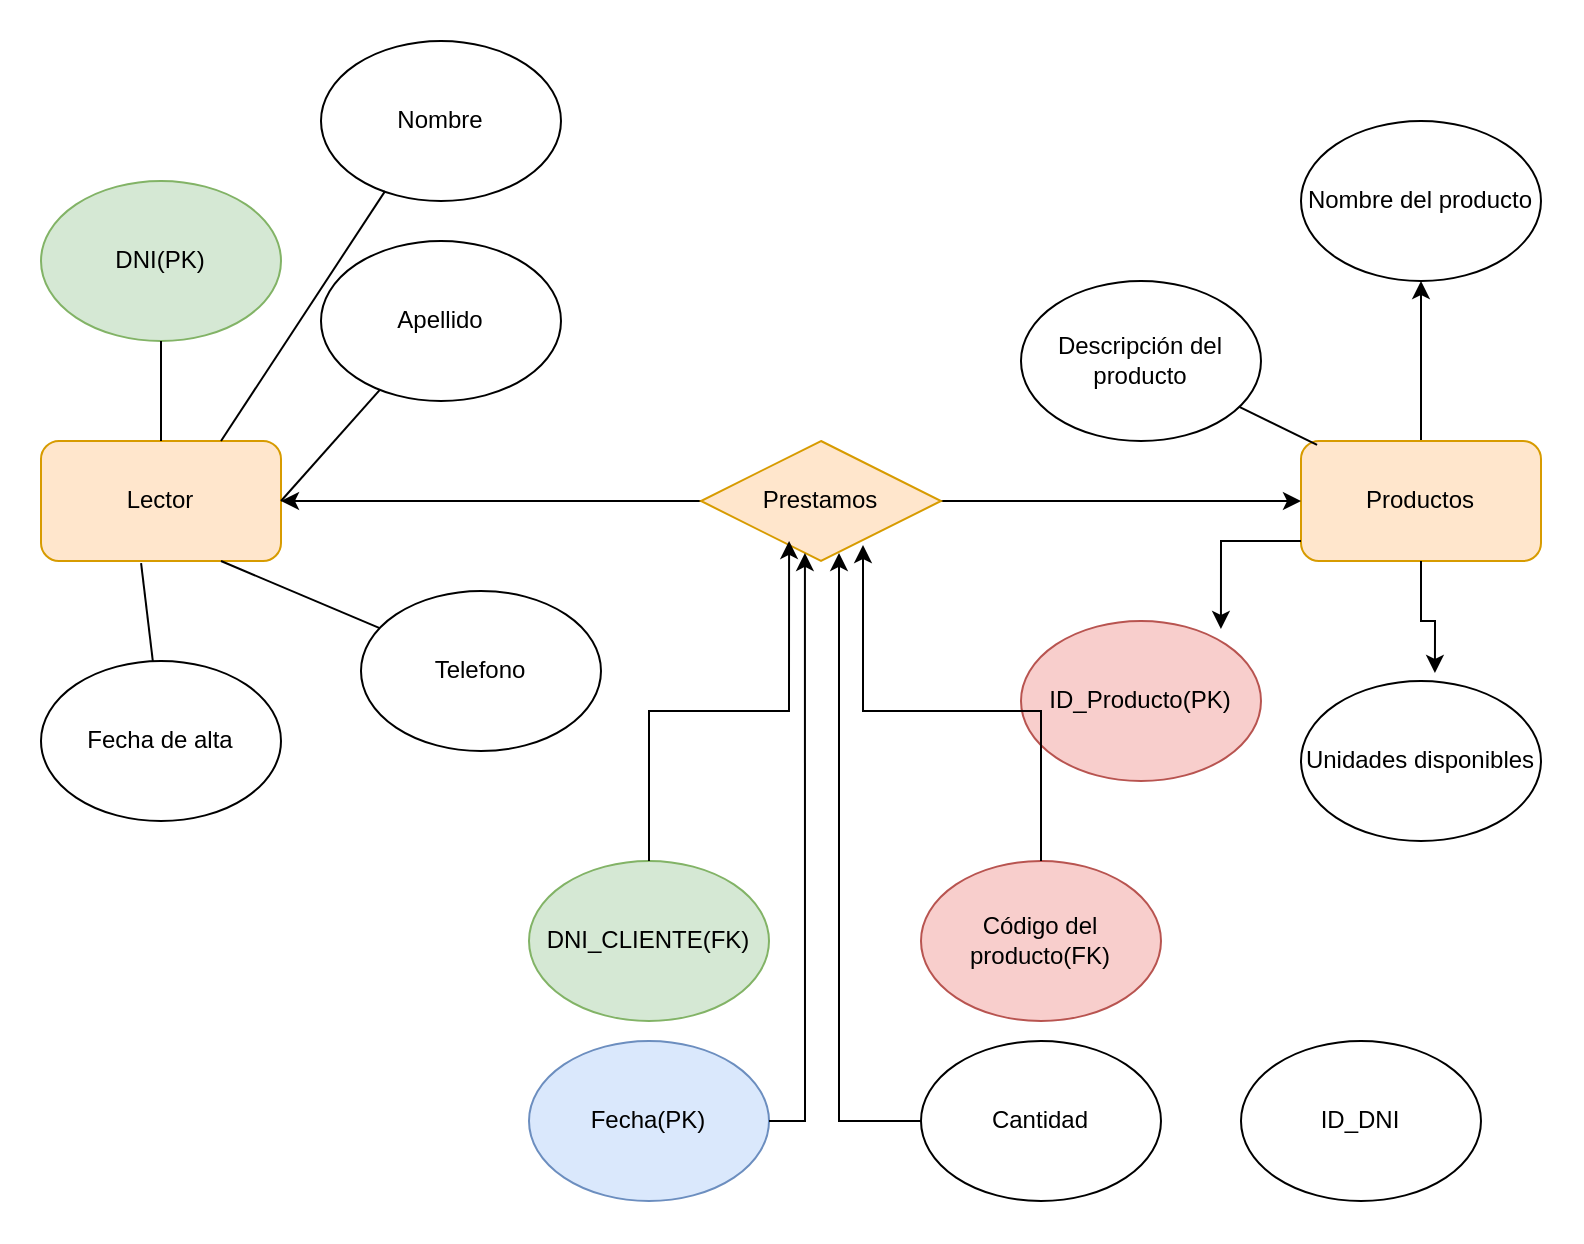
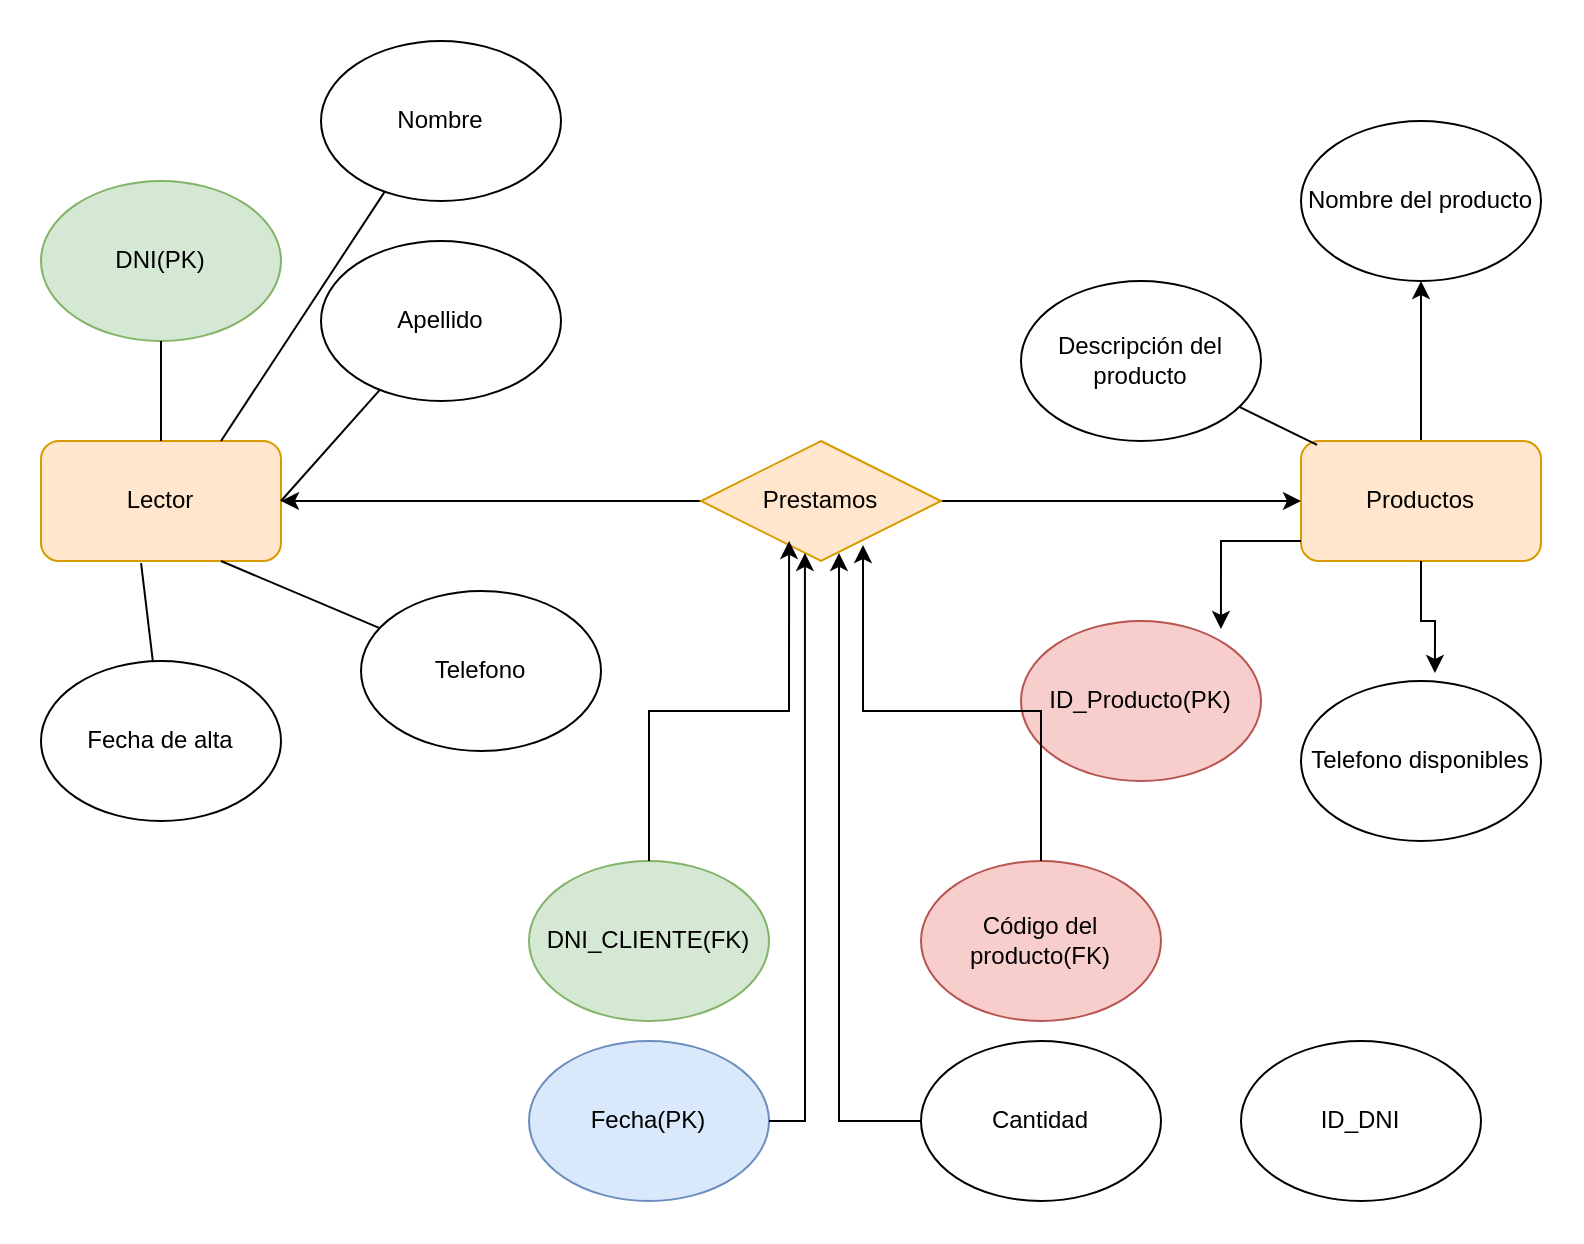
(1421, 761) -> (1421, 761)
